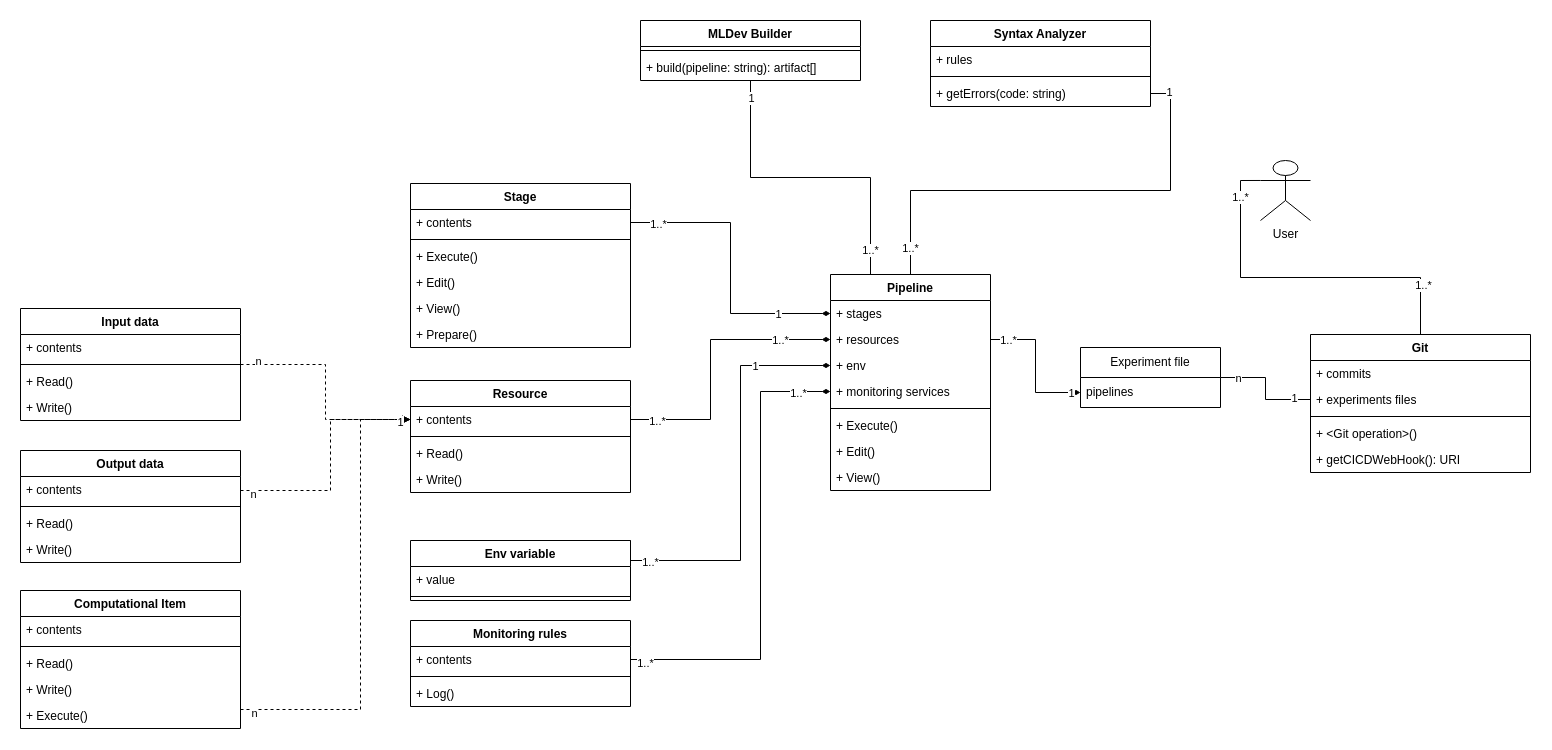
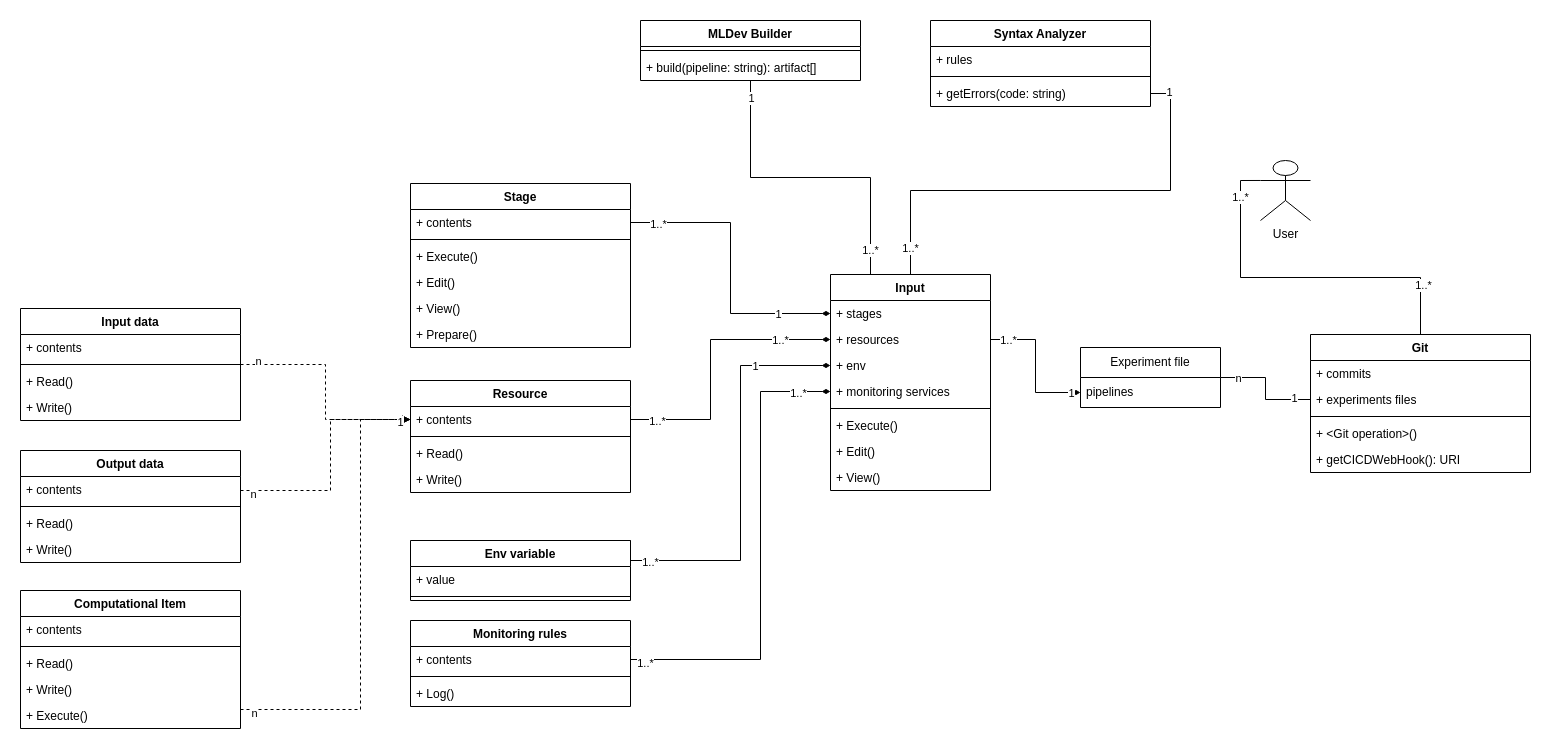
(911, 289) -> (911, 289)
